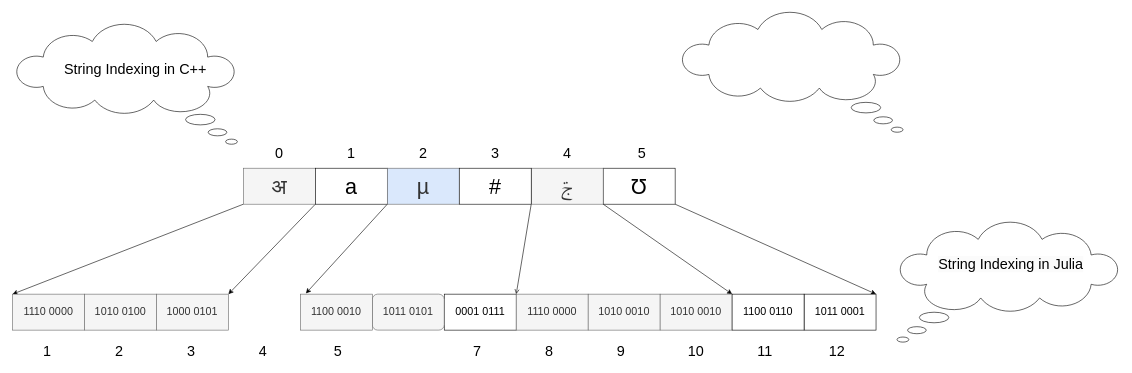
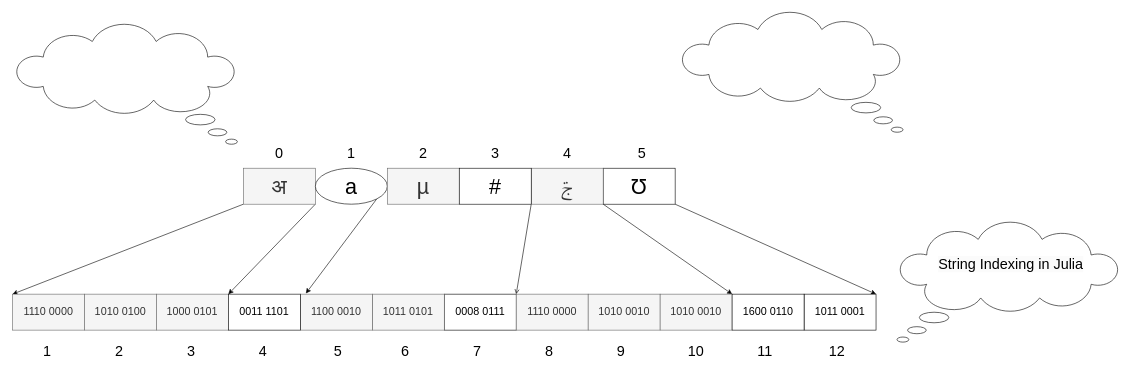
(135, 69) -> none
(351, 186) -> (351, 186)
(423, 186) -> (423, 186)
none -> (264, 312)
(408, 312) -> (408, 312)
(480, 312) -> (480, 312)
(768, 312) -> (768, 312)
none -> (405, 351)
